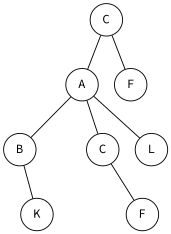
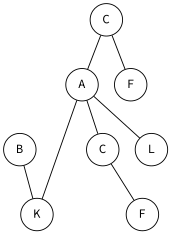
(51, 117) -> (59, 150)
